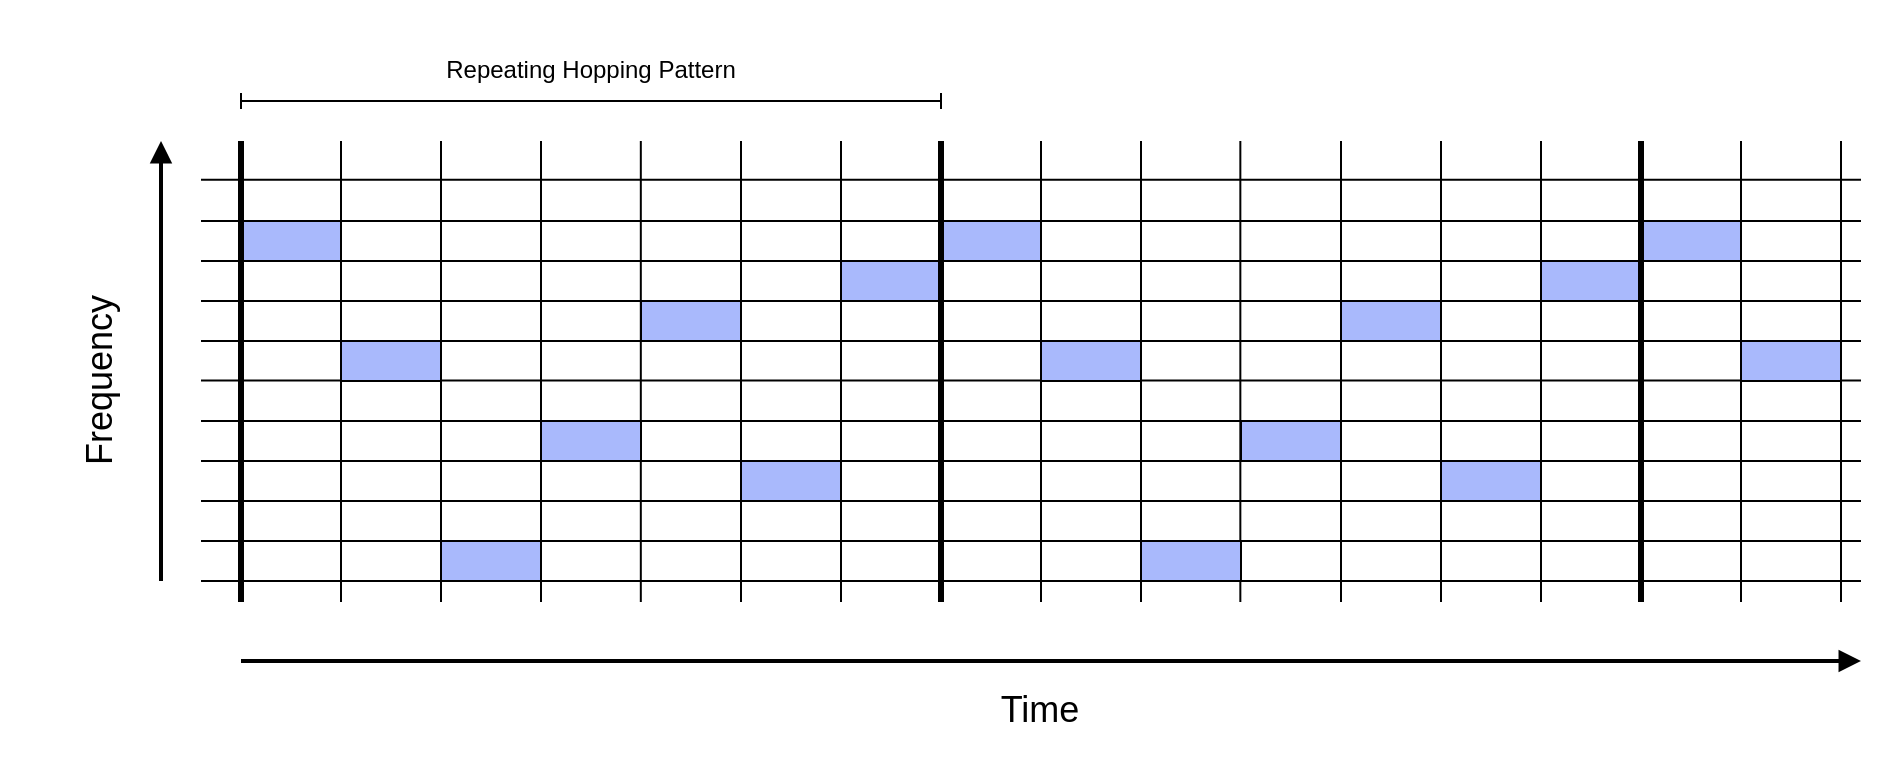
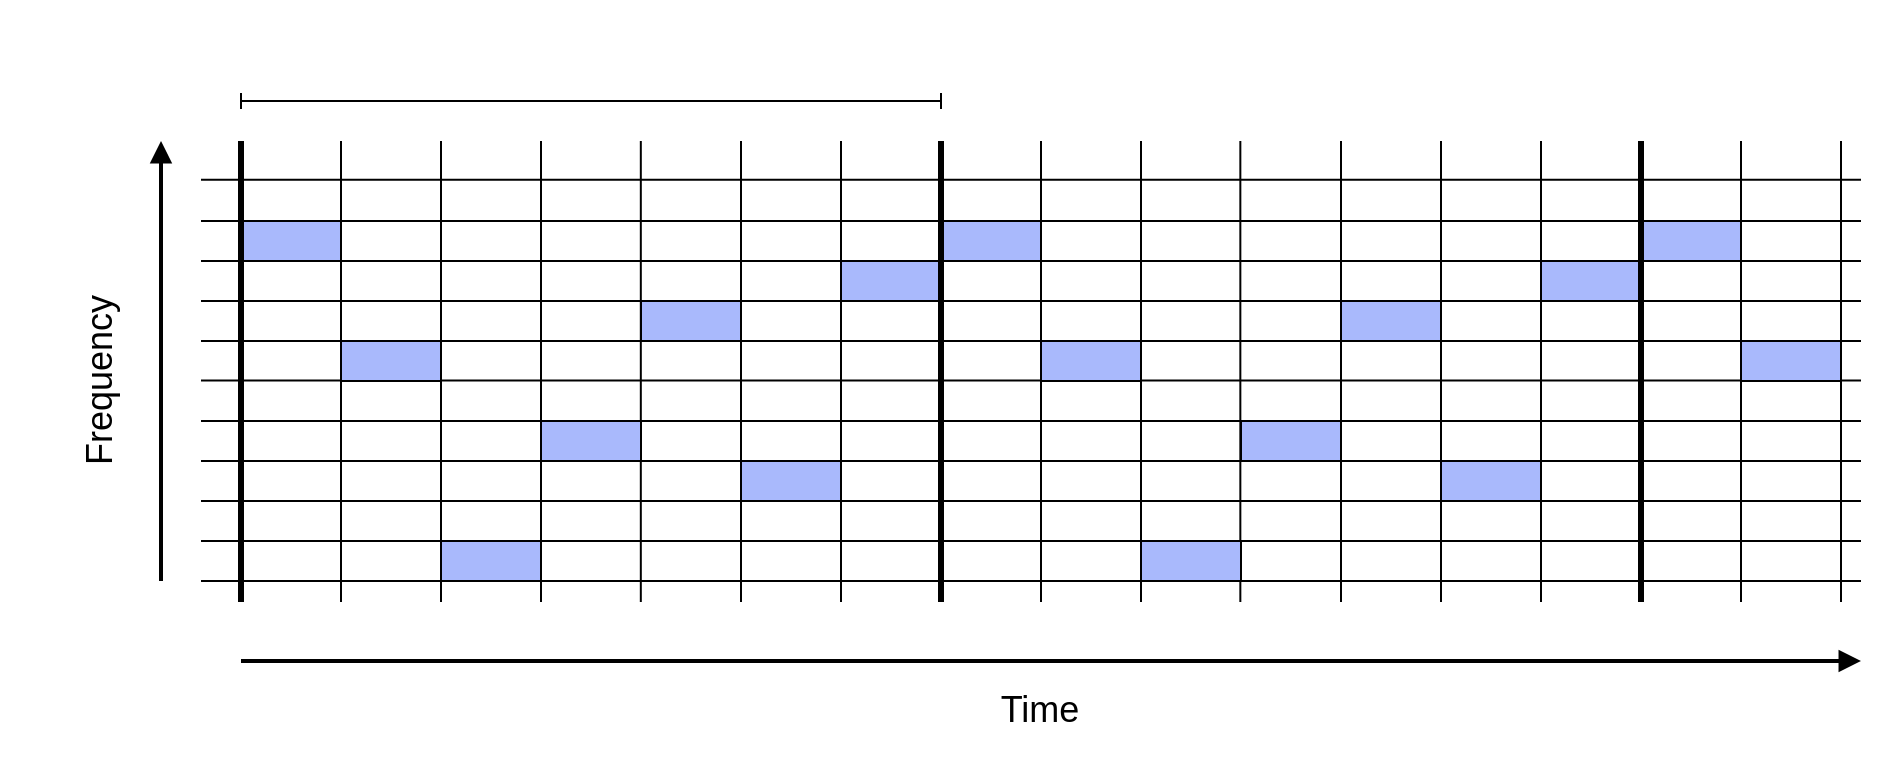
(591, 71) -> none
